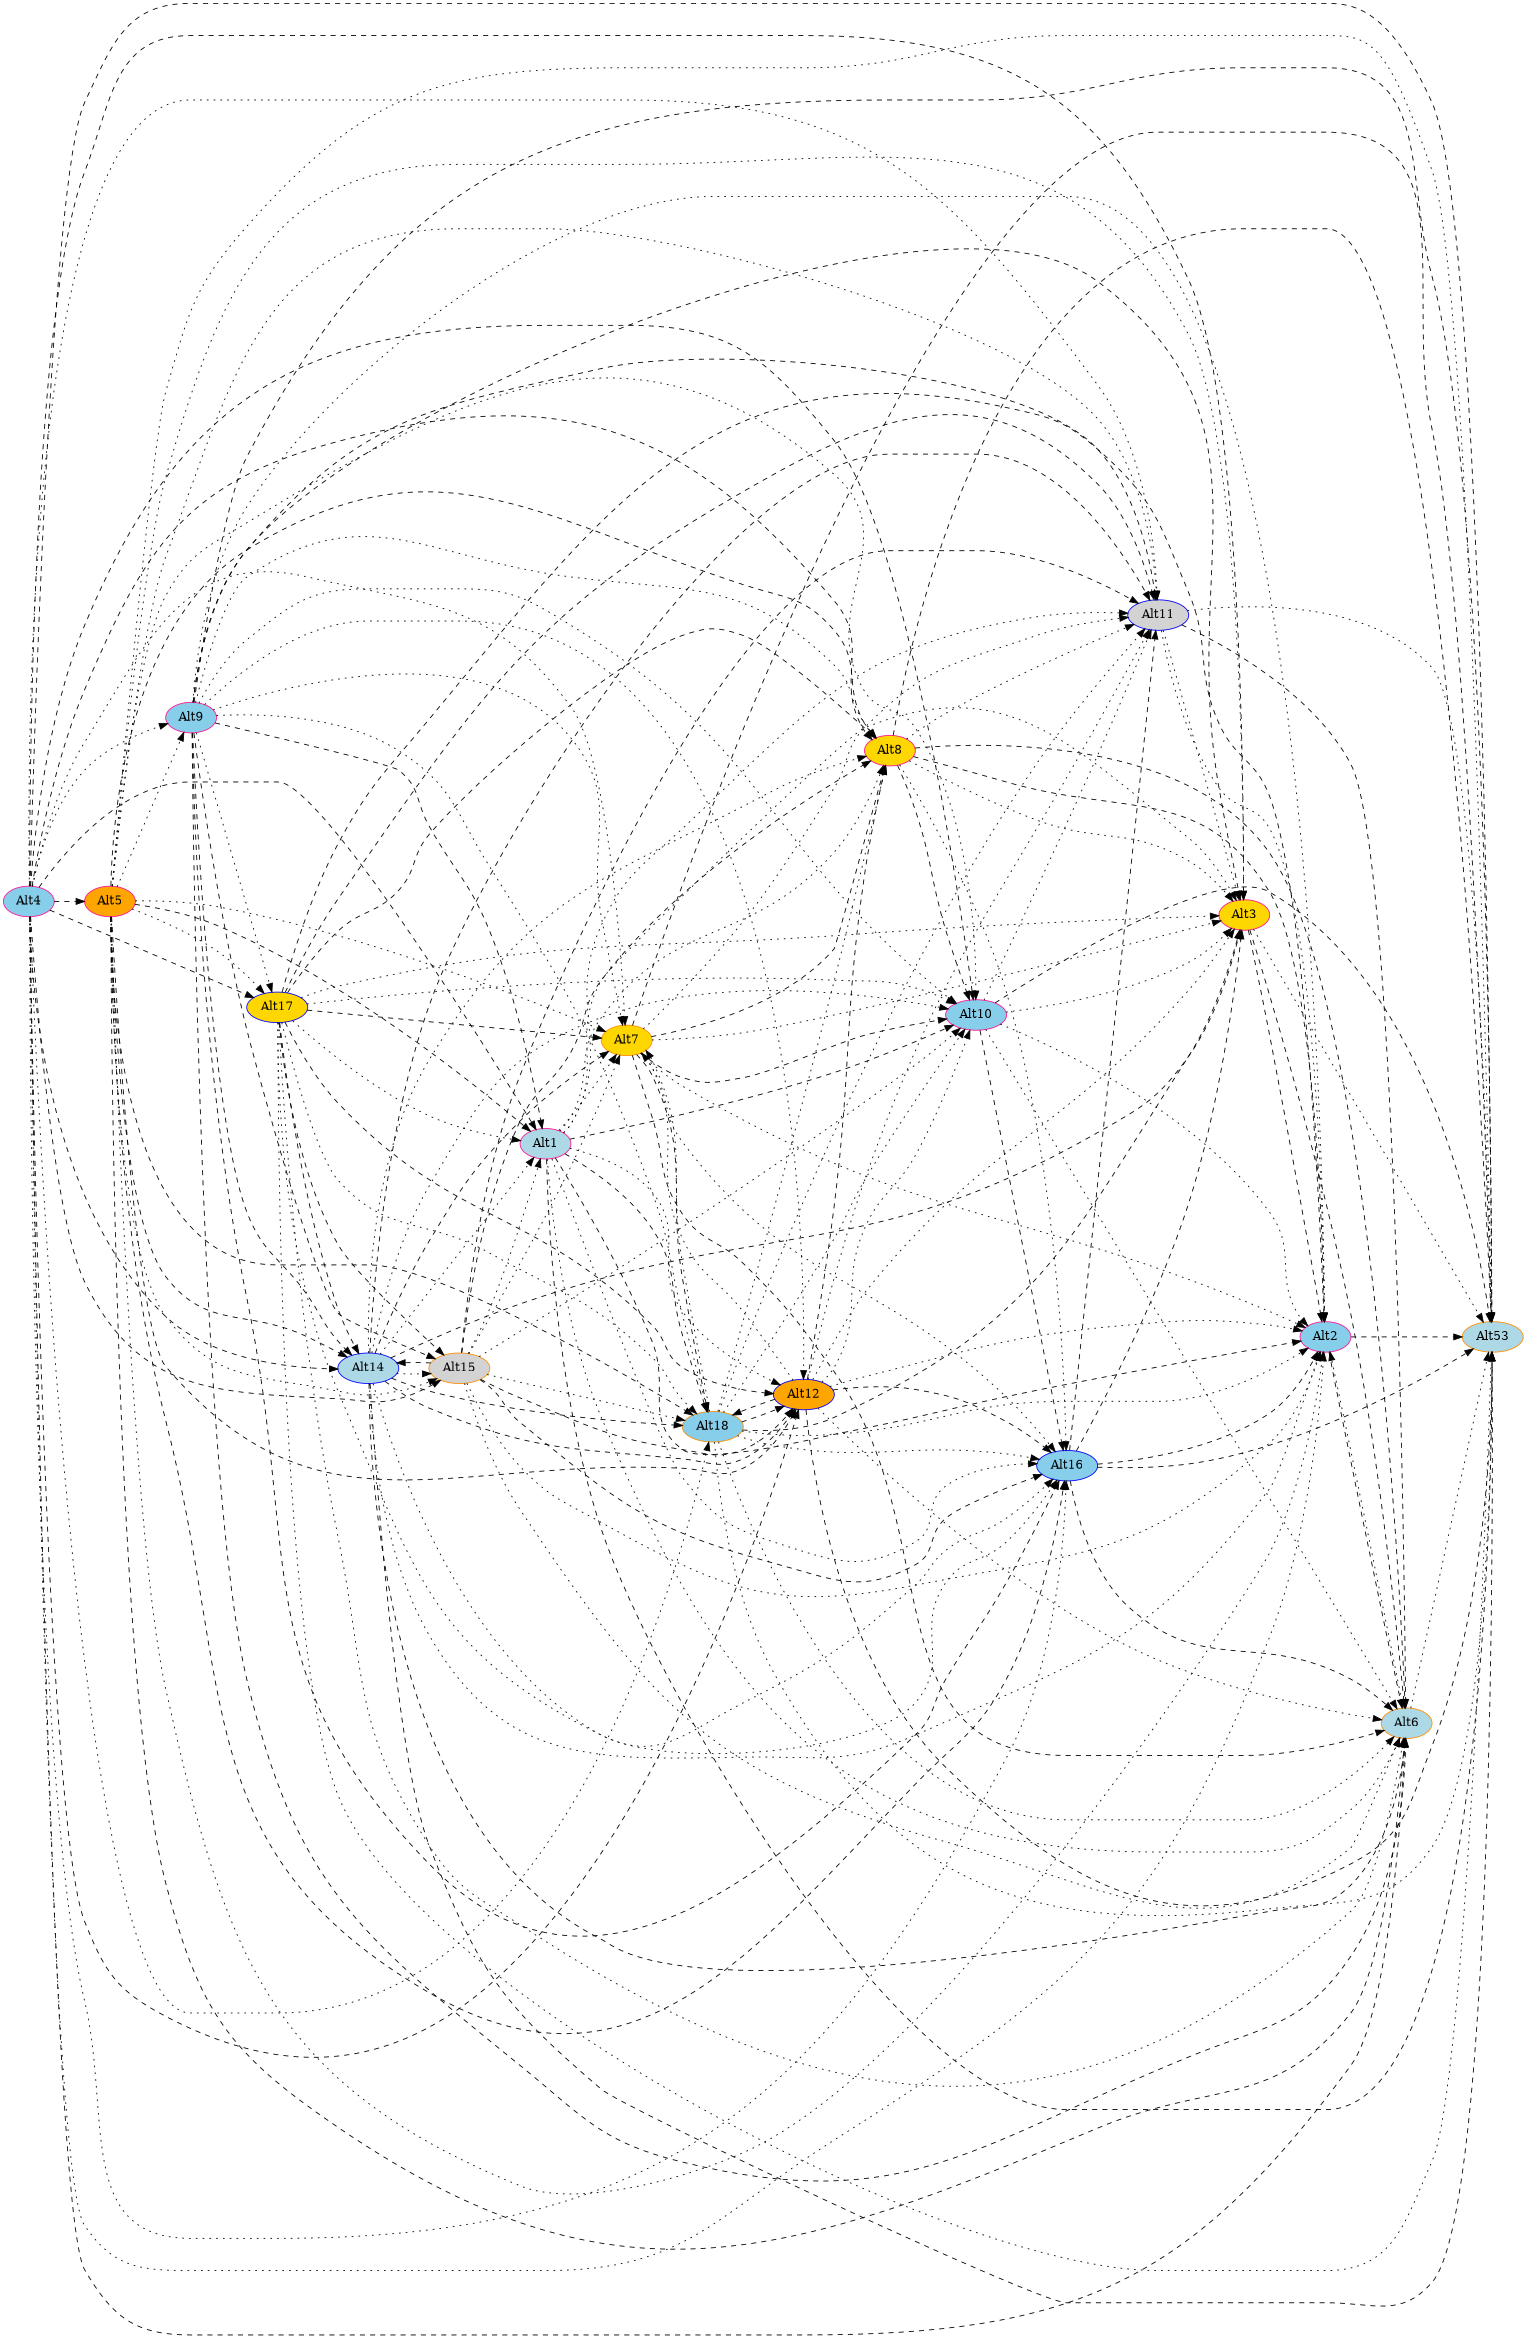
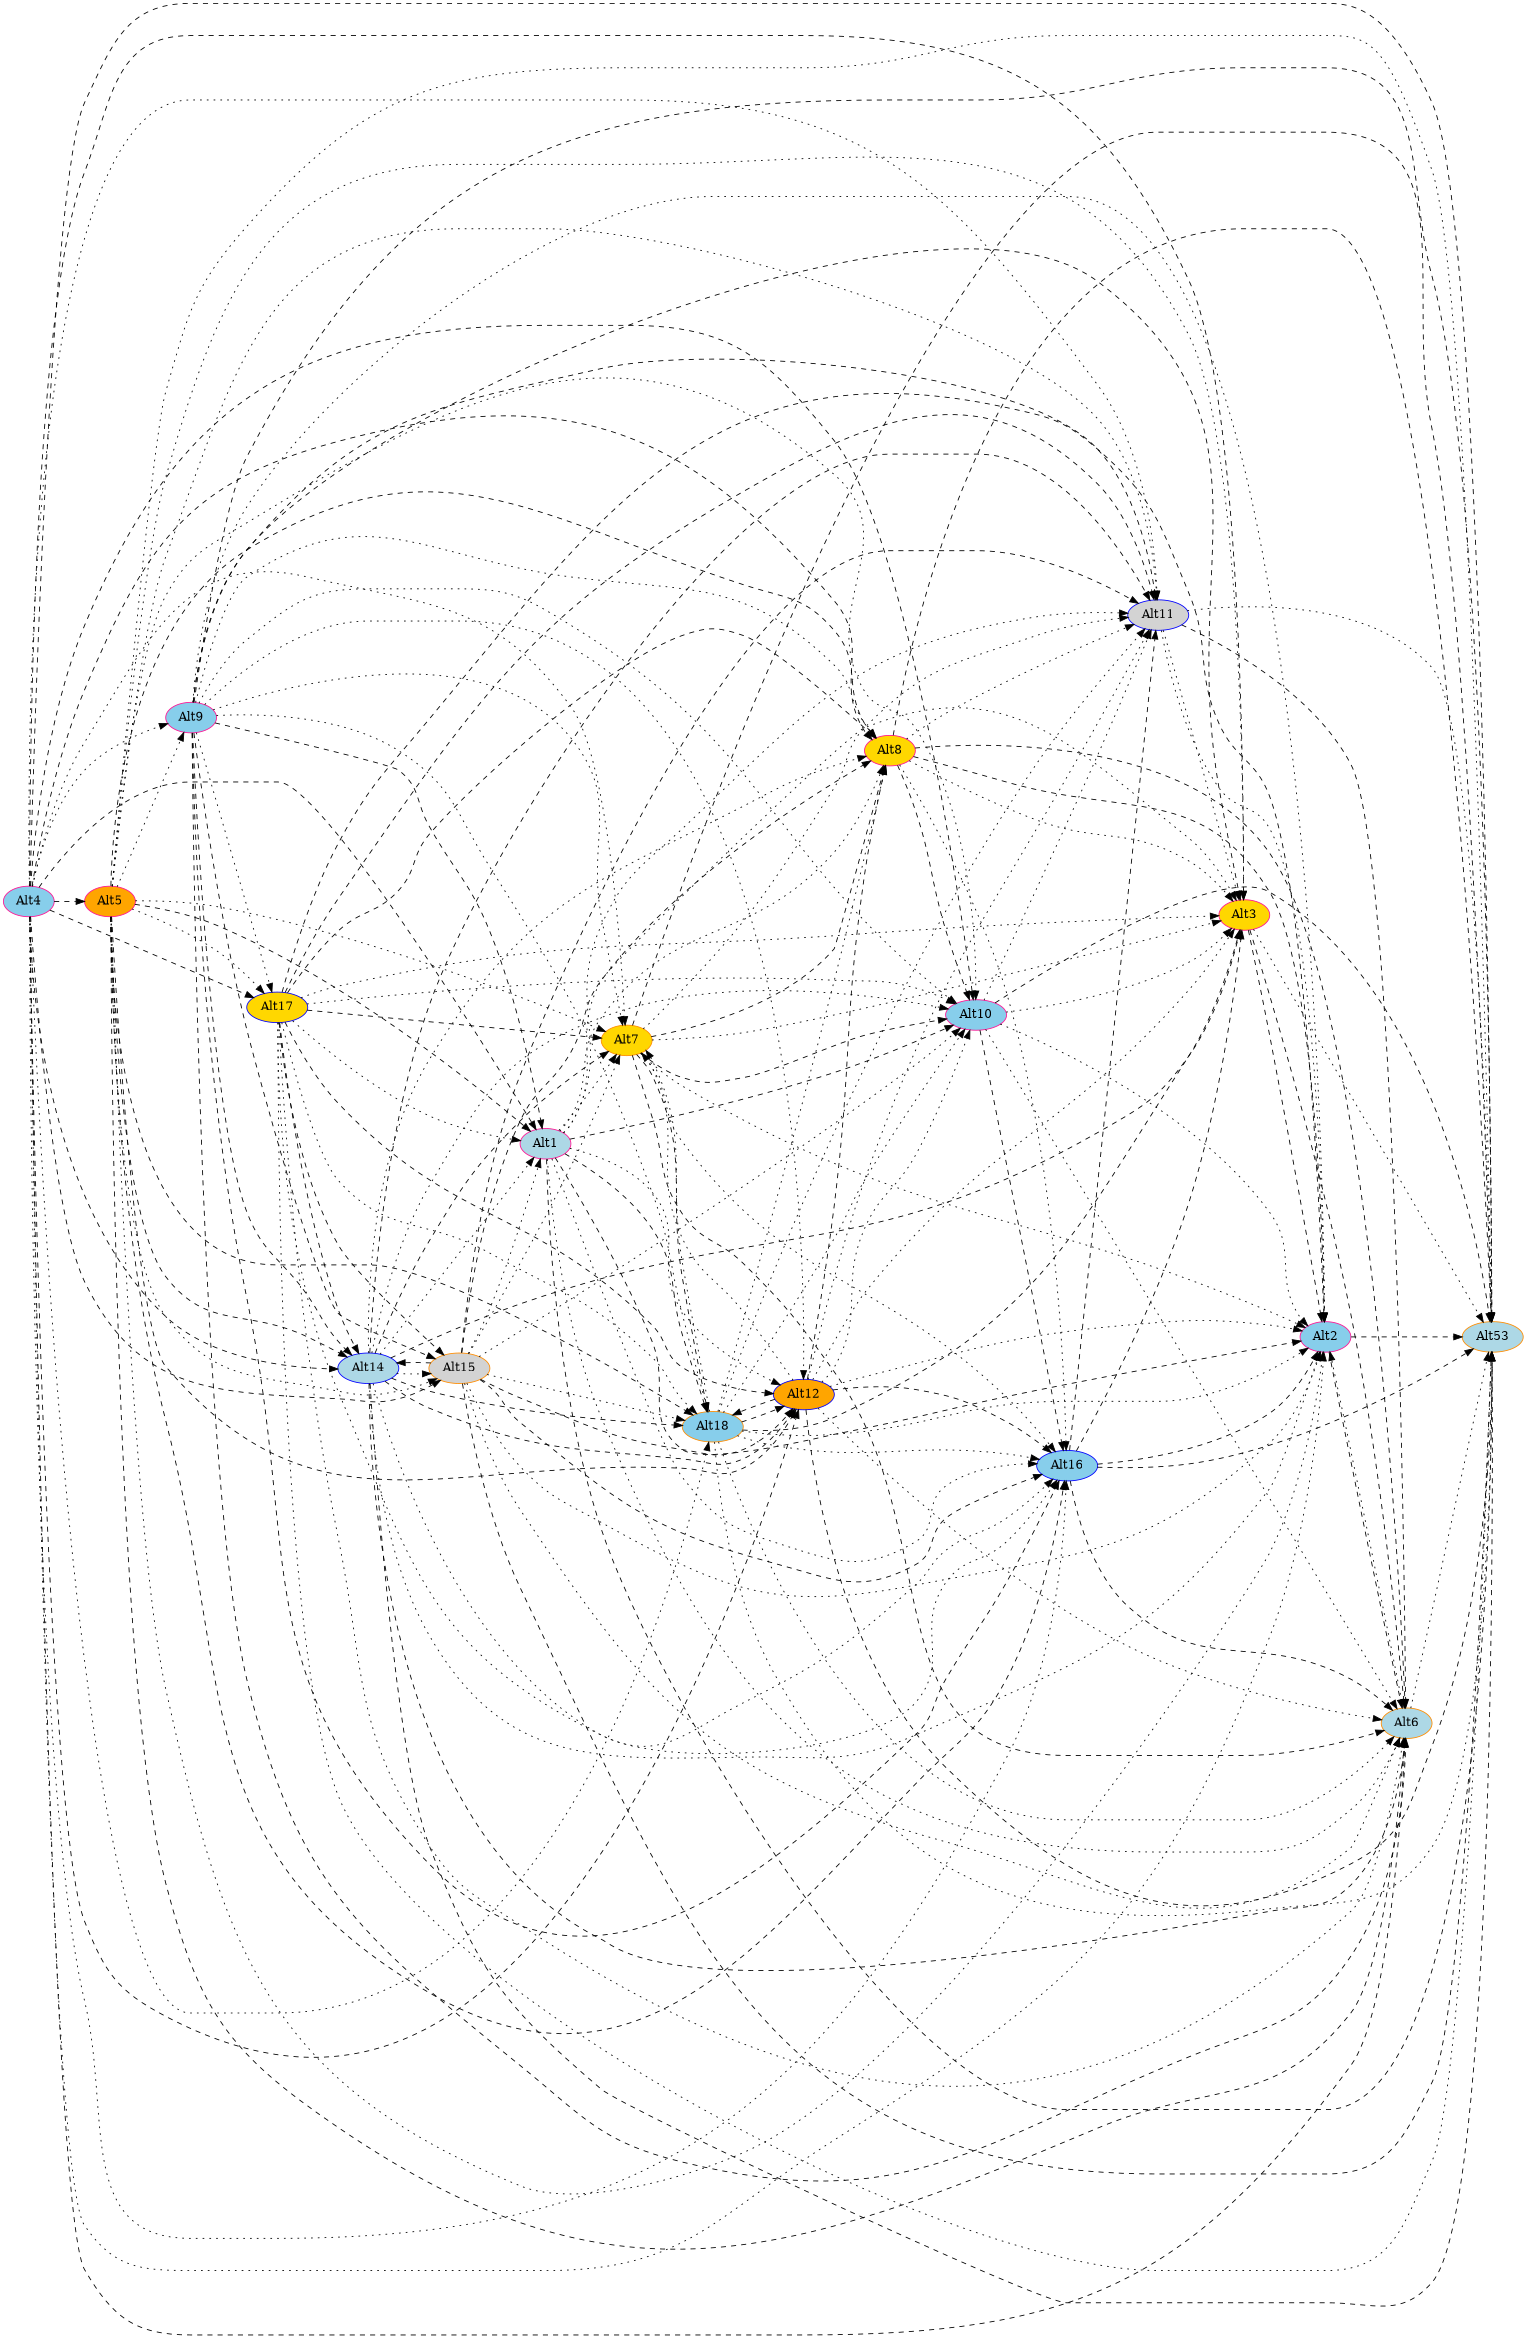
none -> (1107, 2170)
